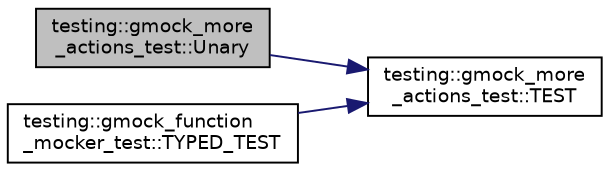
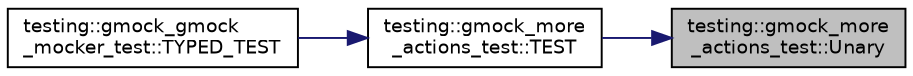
(309, 61) -> (627, 38)
(153, 133) -> (153, 38)
